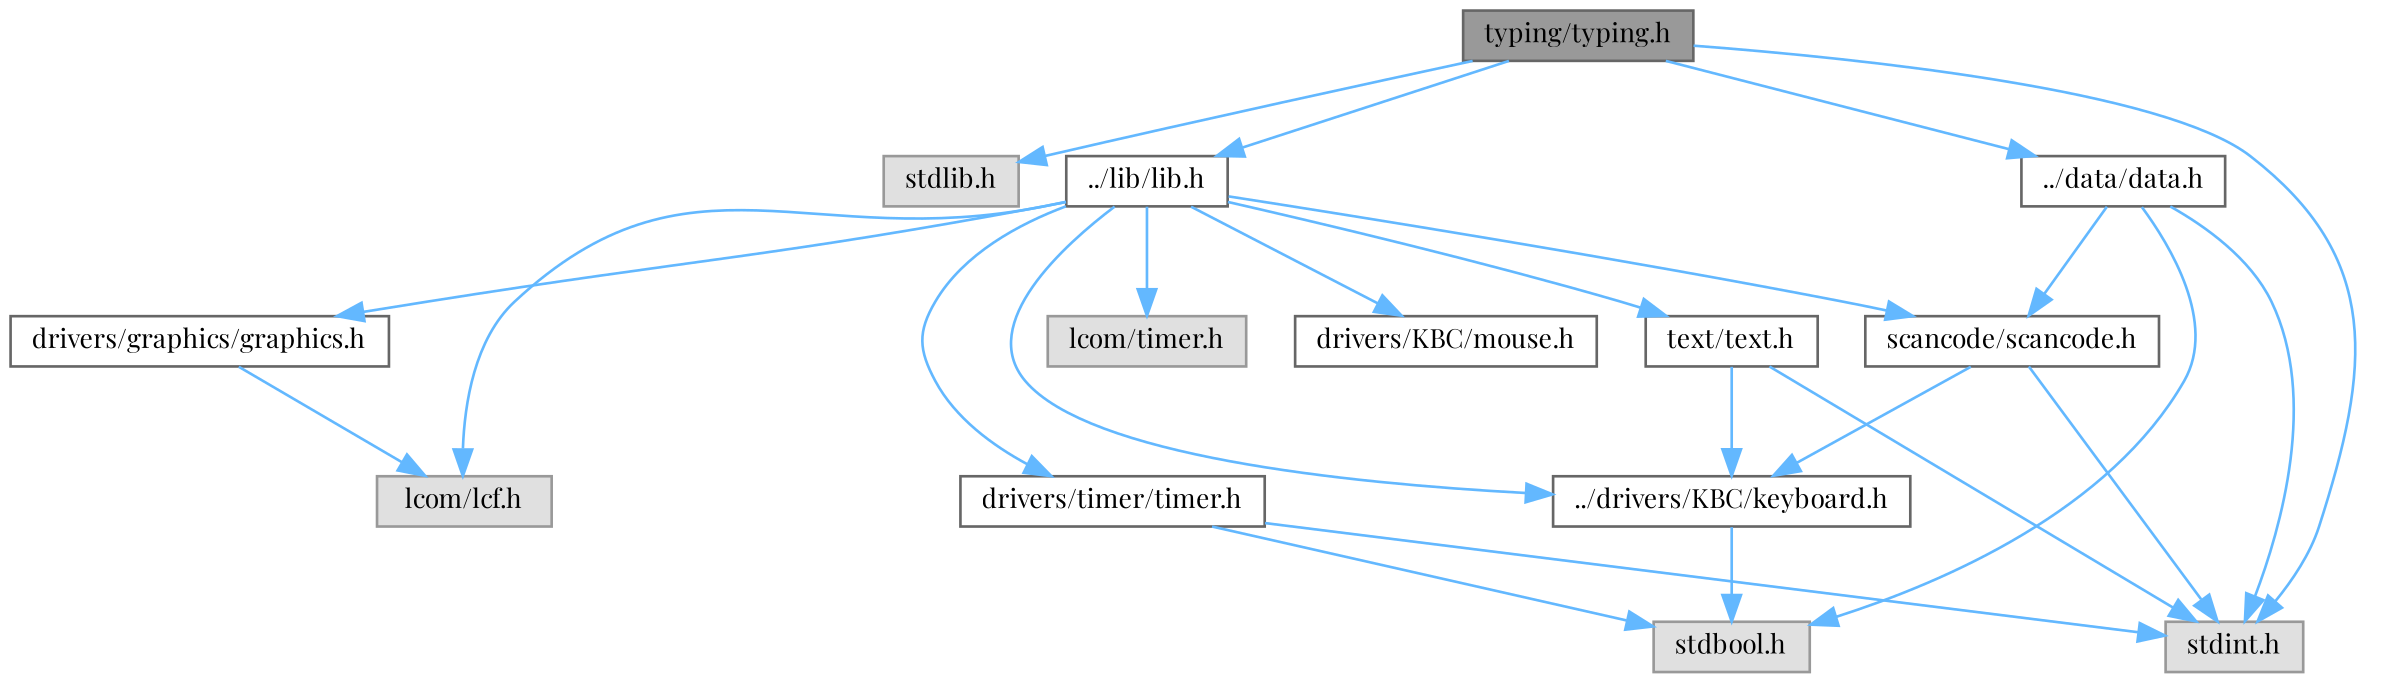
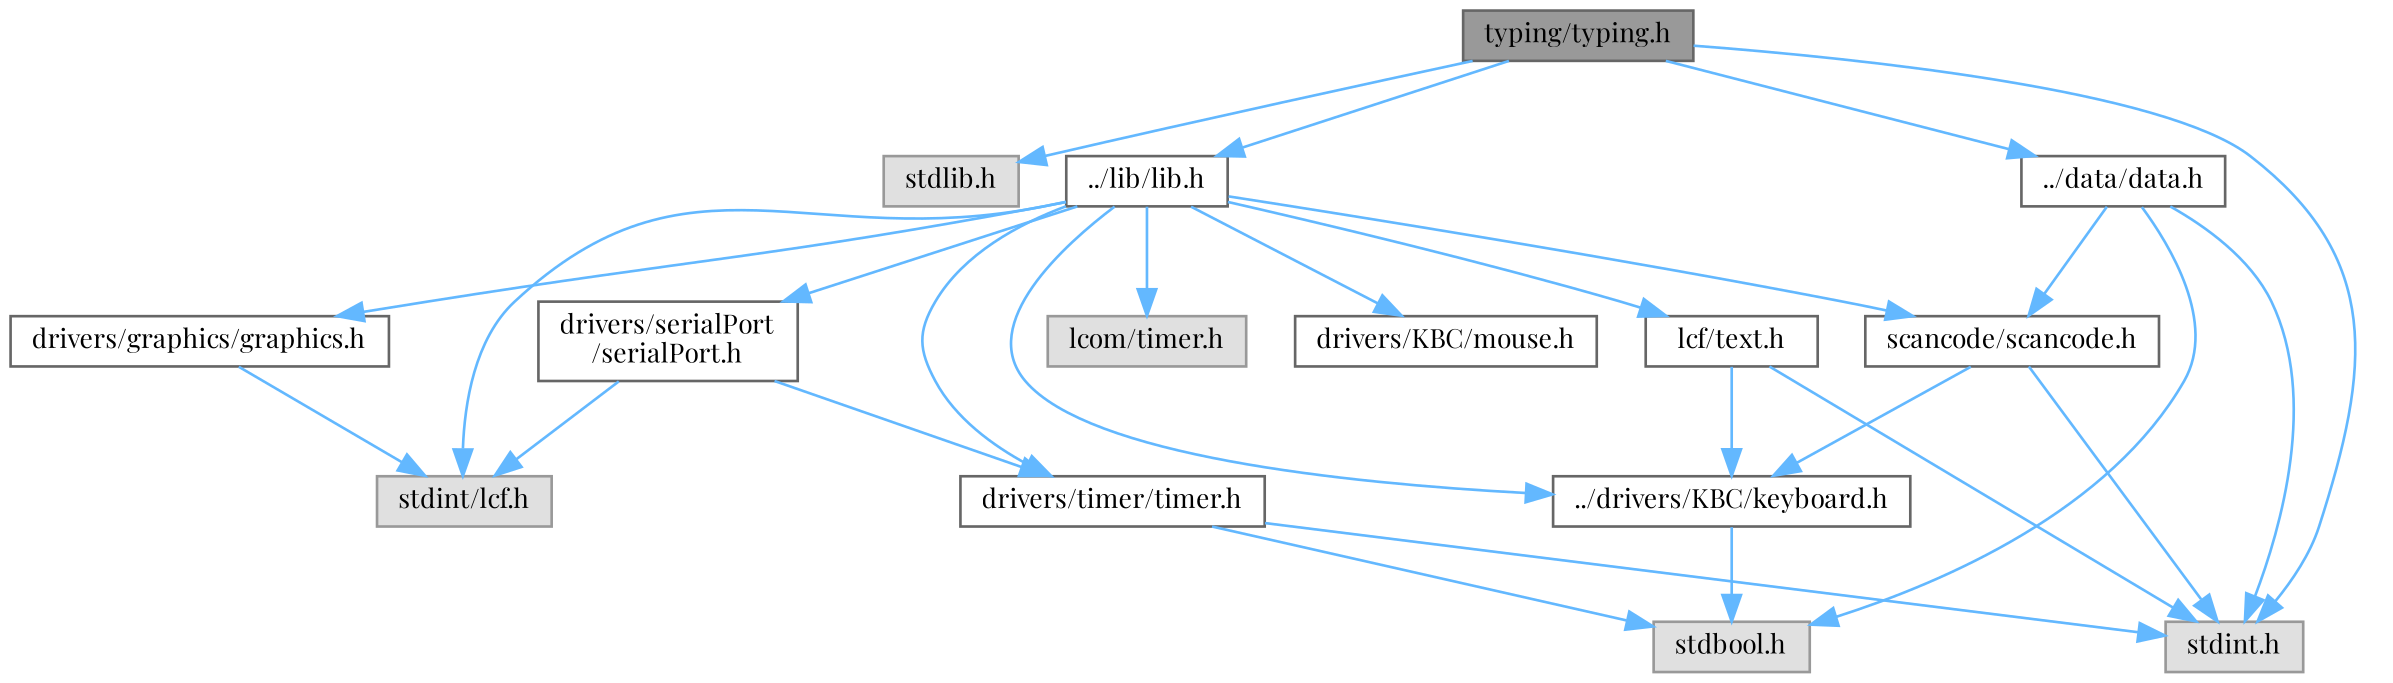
none -> (668, 341)
(1732, 341) -> (1732, 341)
(464, 501) -> (464, 501)
